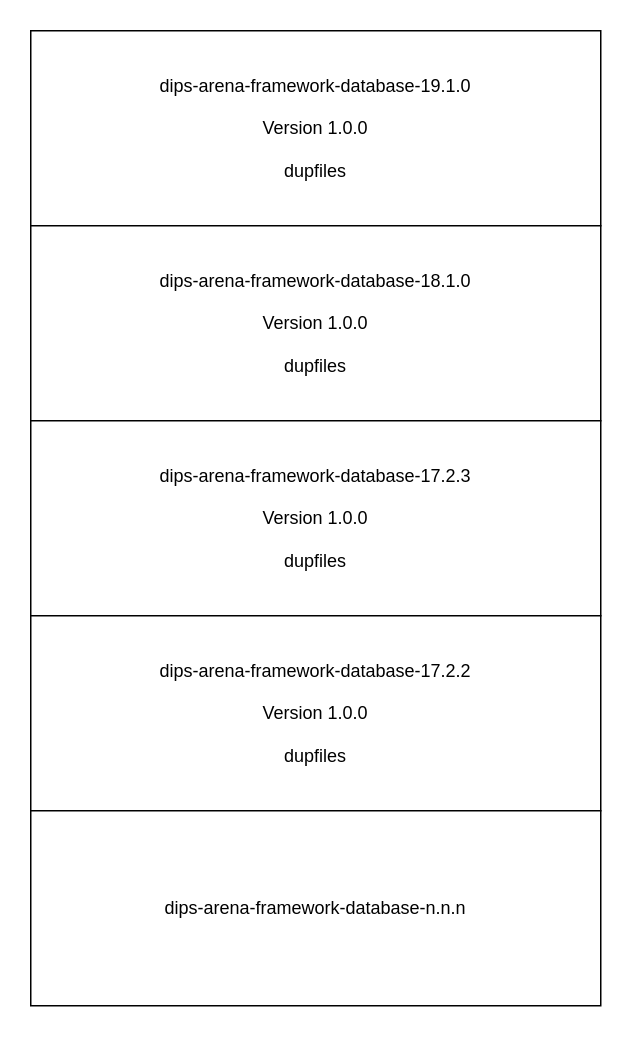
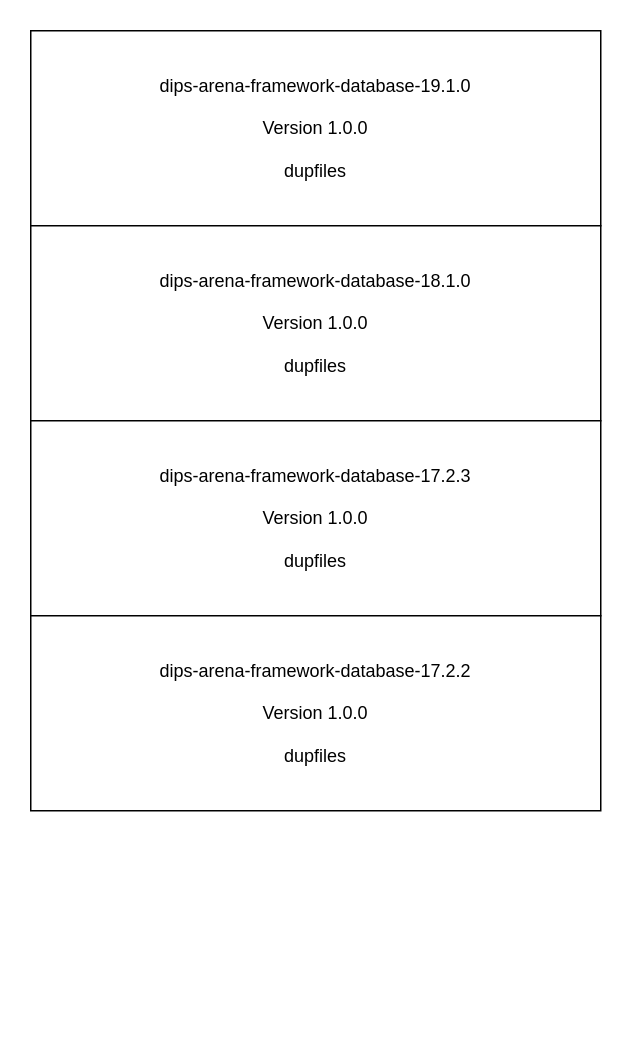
(316, 908) -> none
